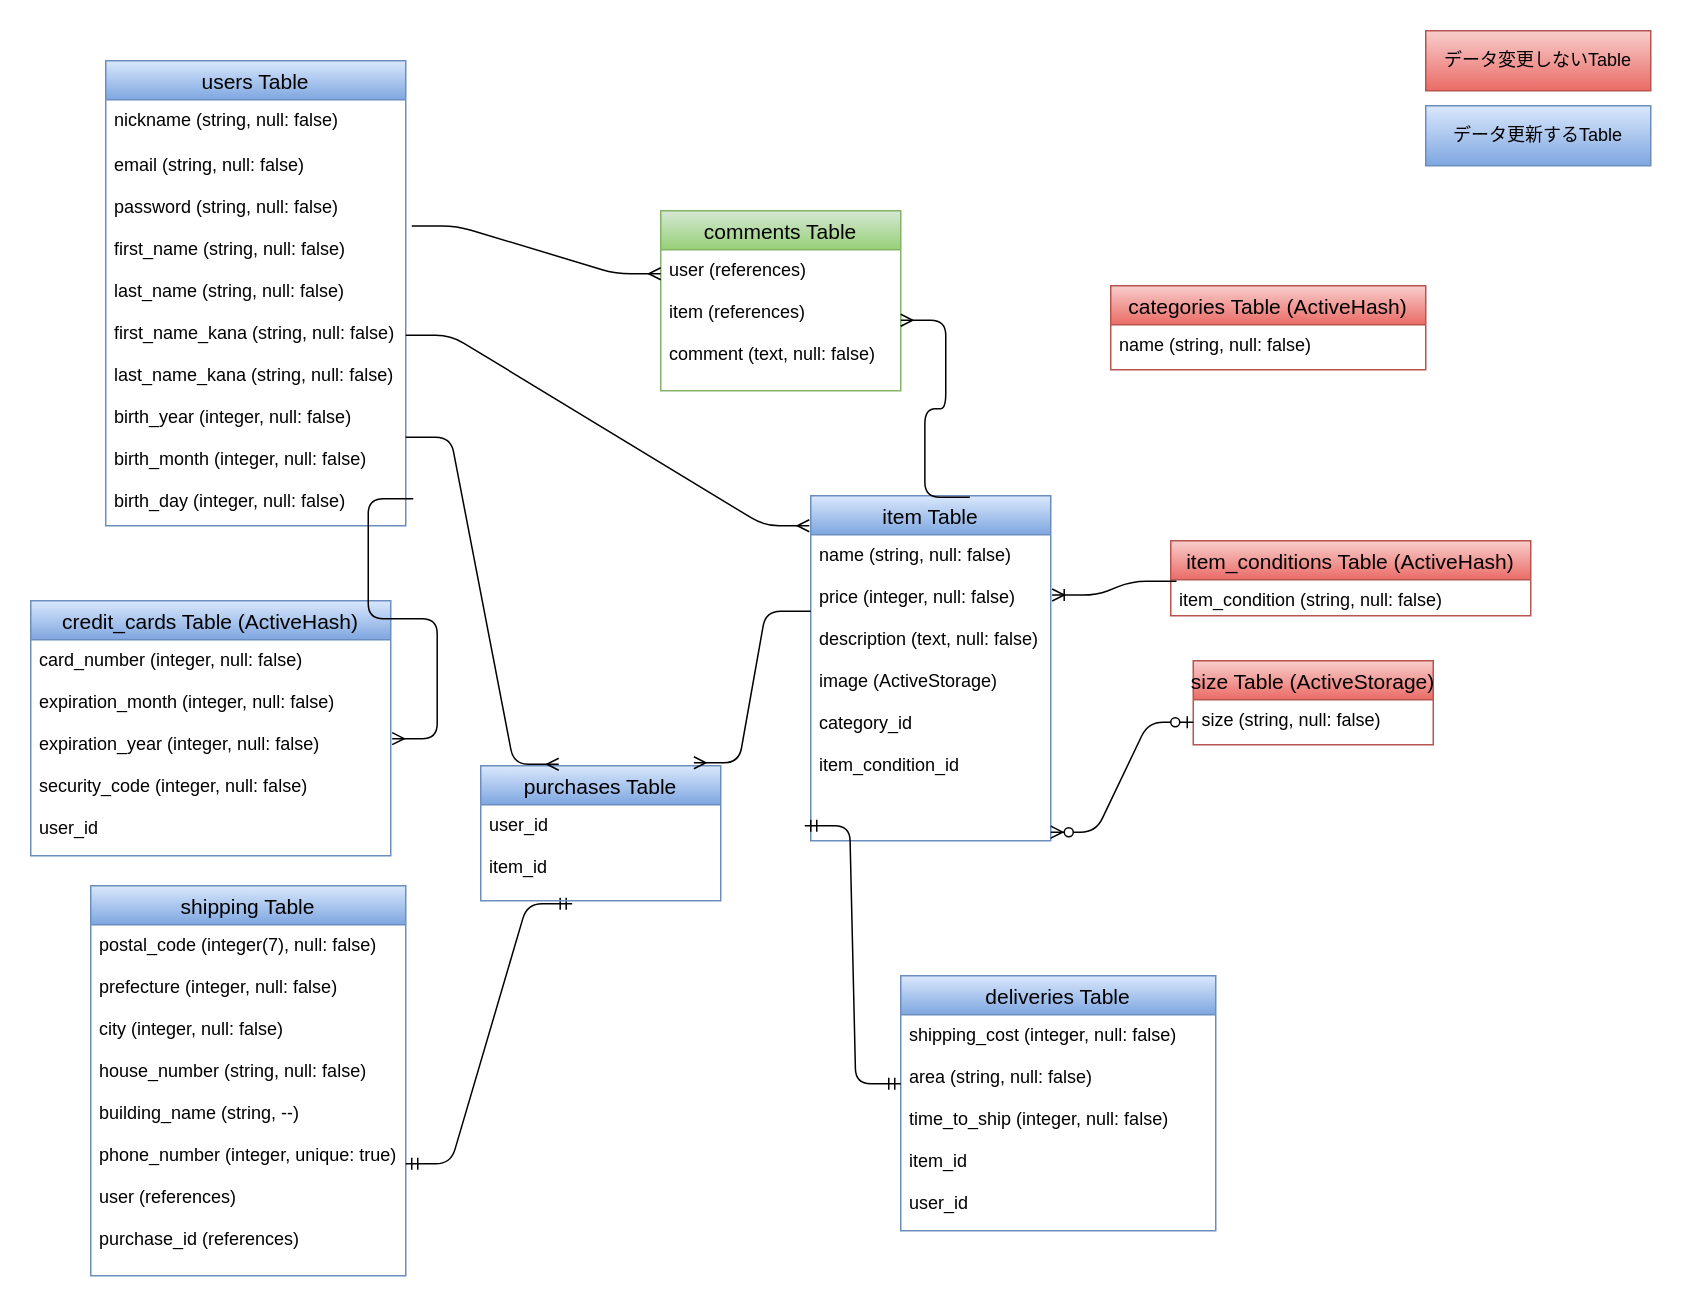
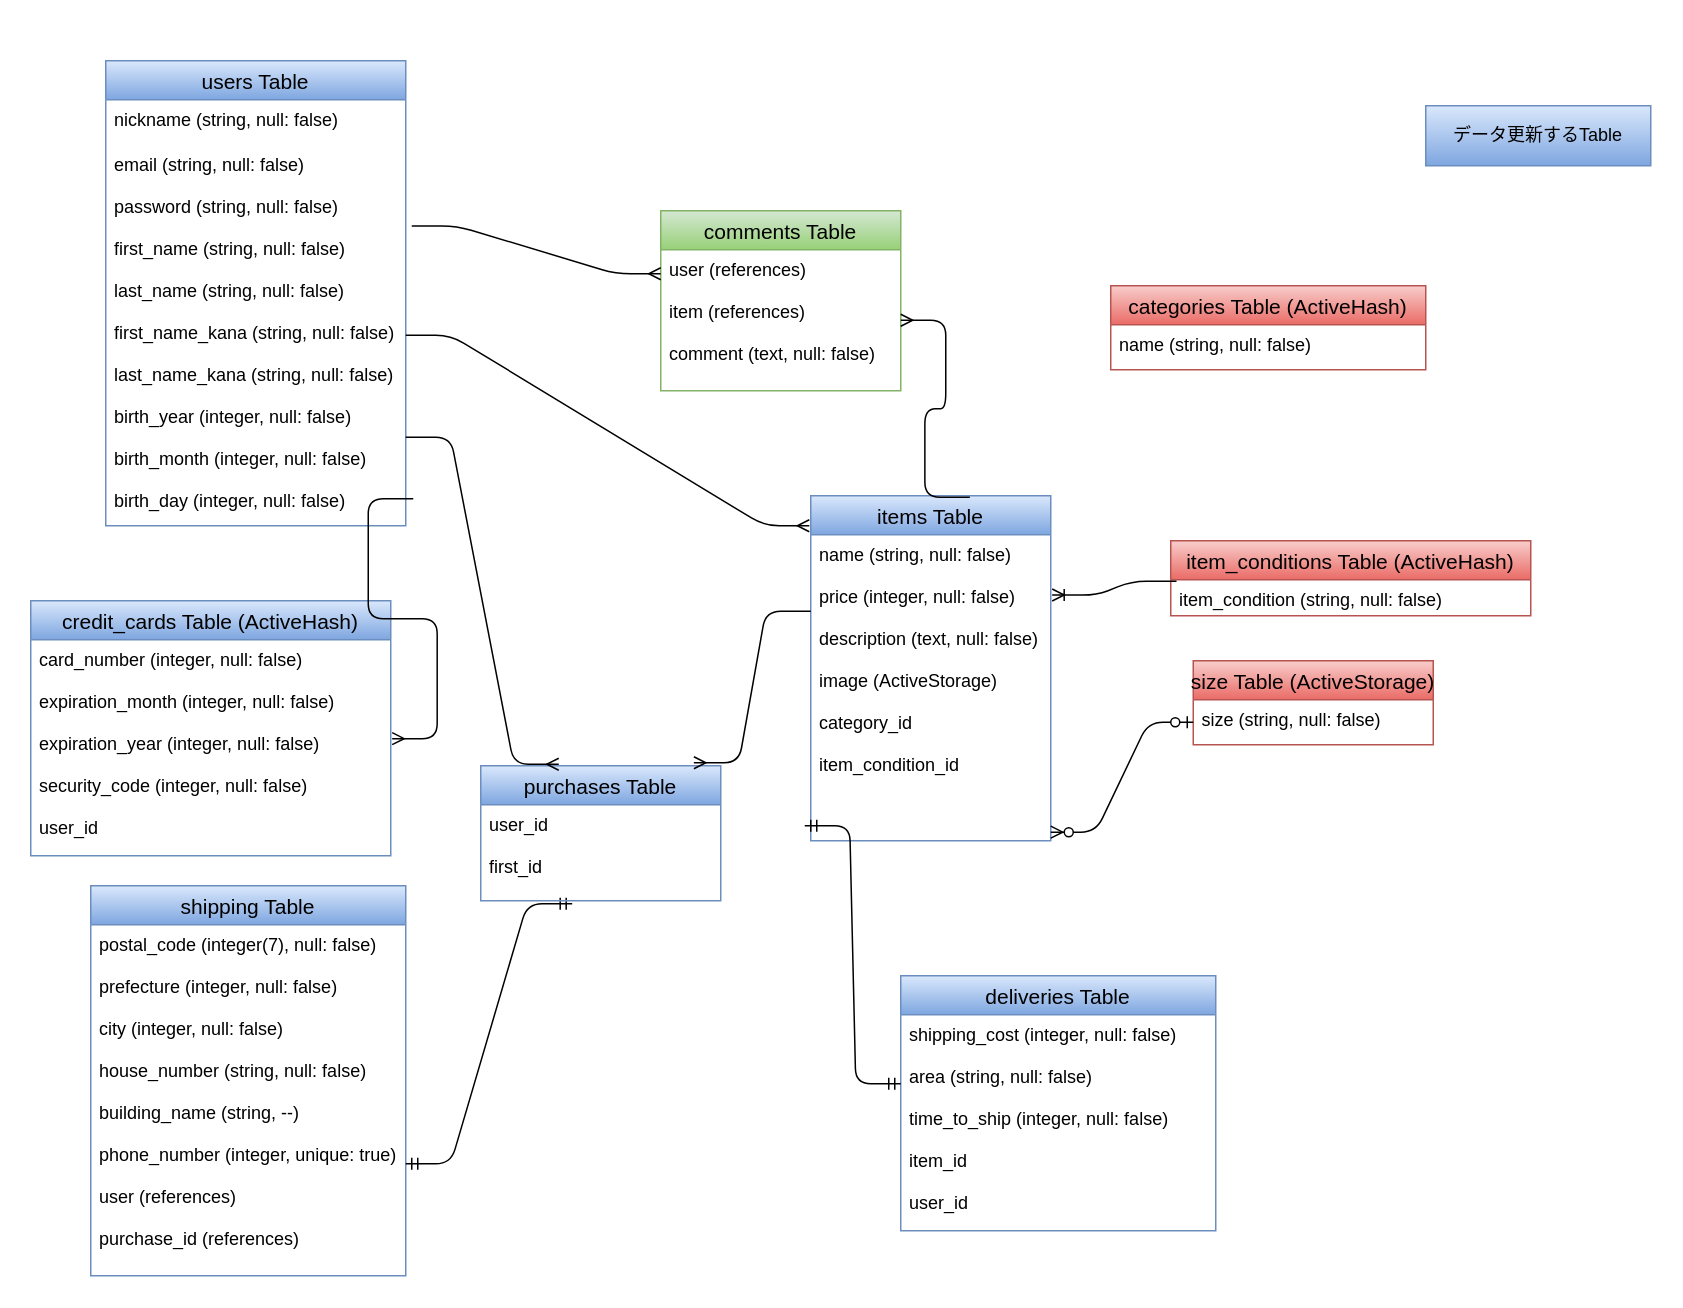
(1538, 61) -> none
(930, 517) -> (930, 517)
(522, 825) -> (522, 825)
